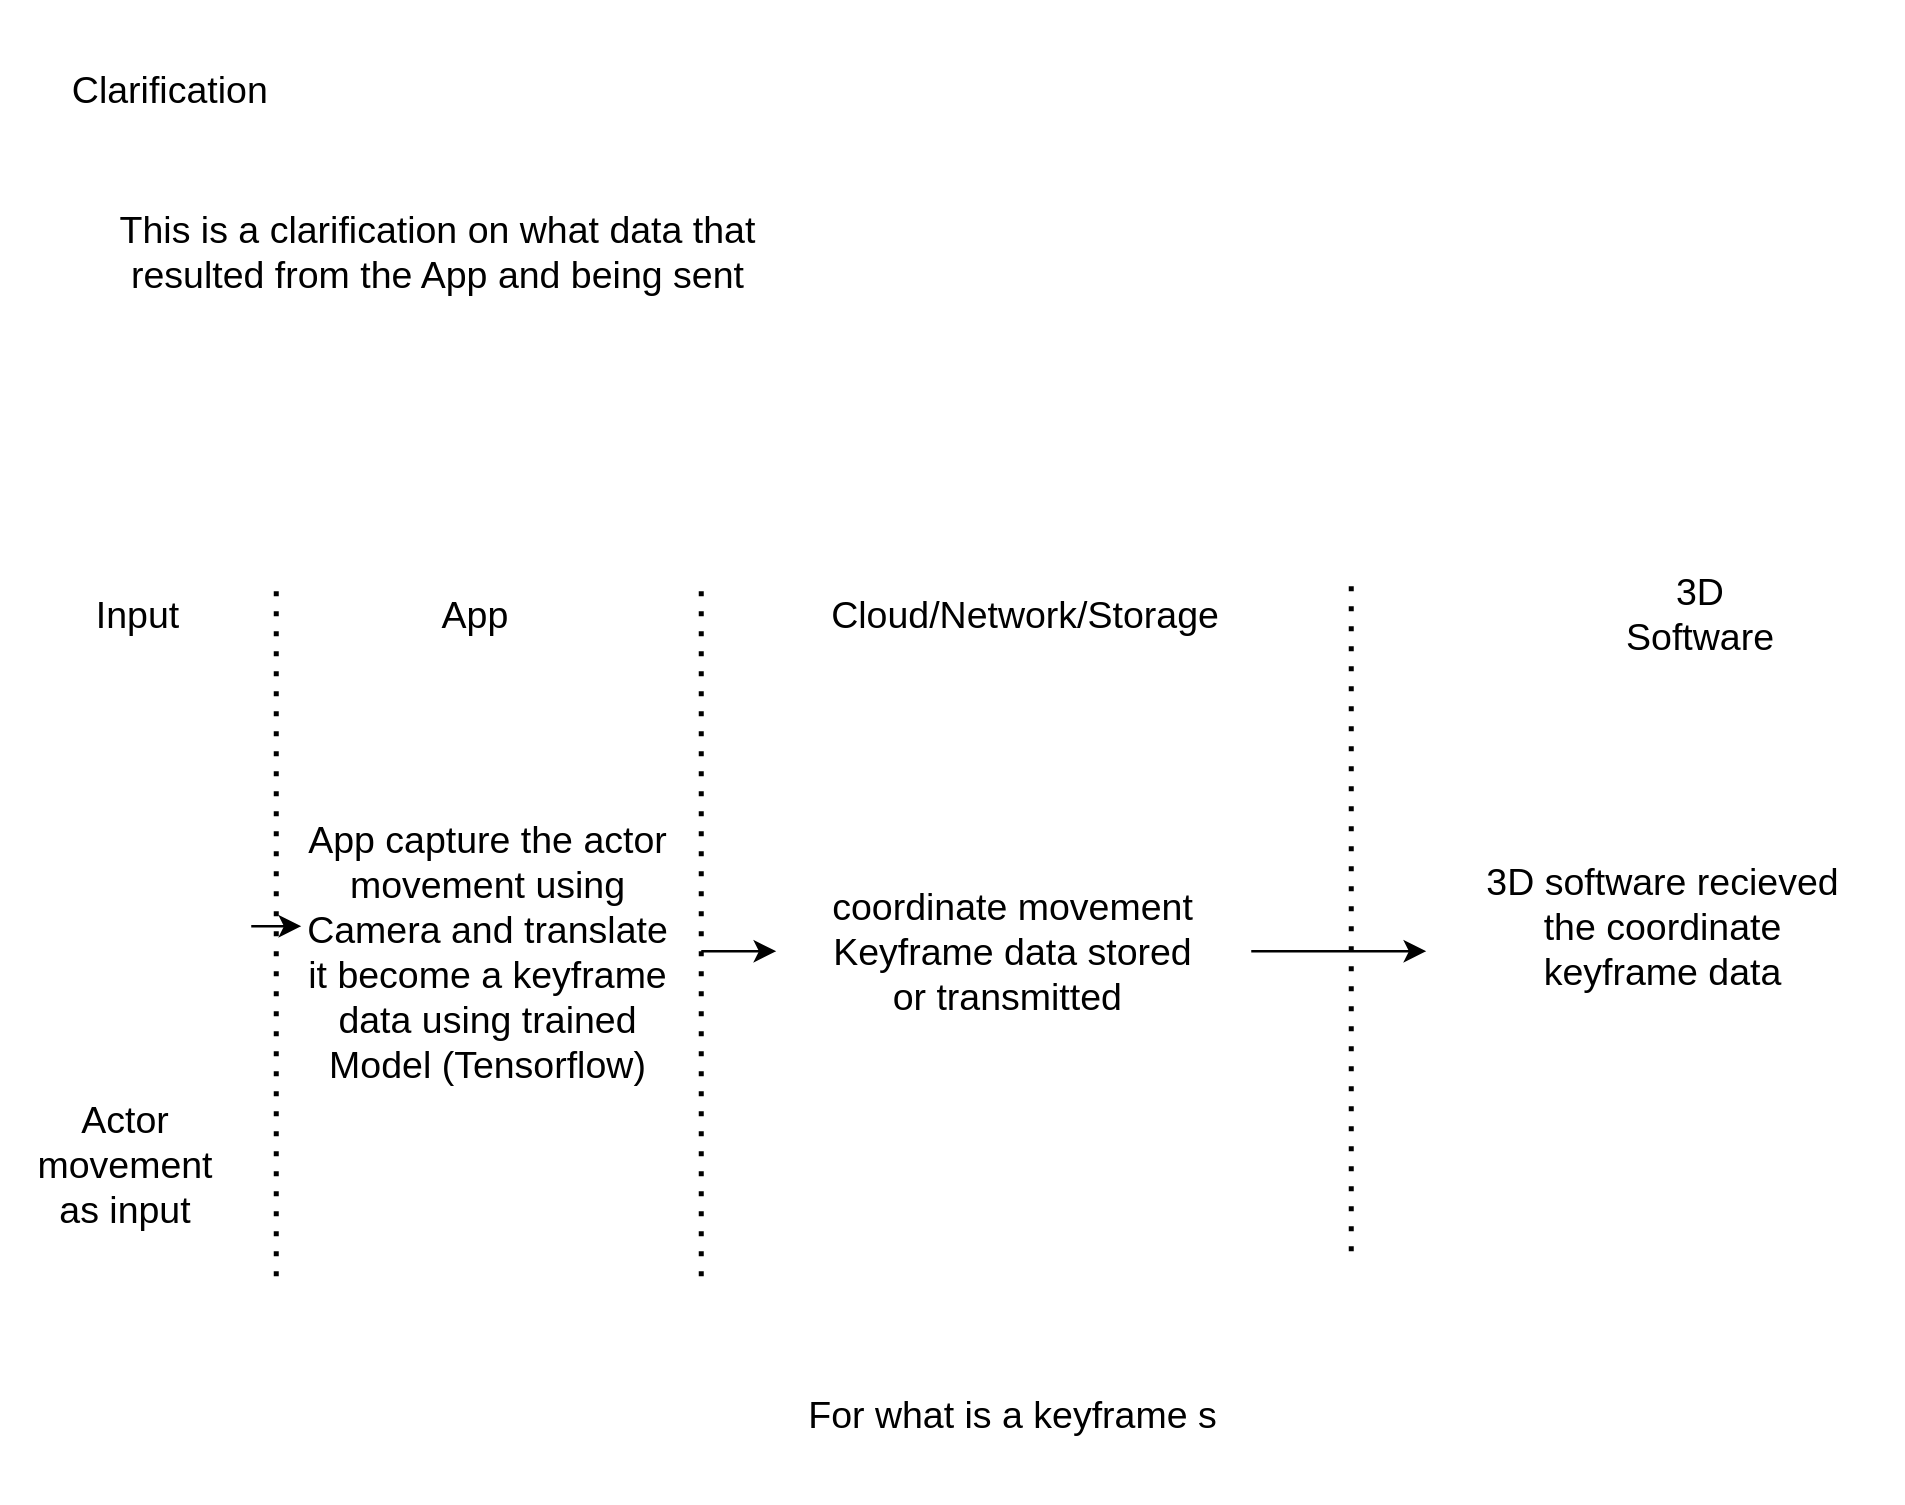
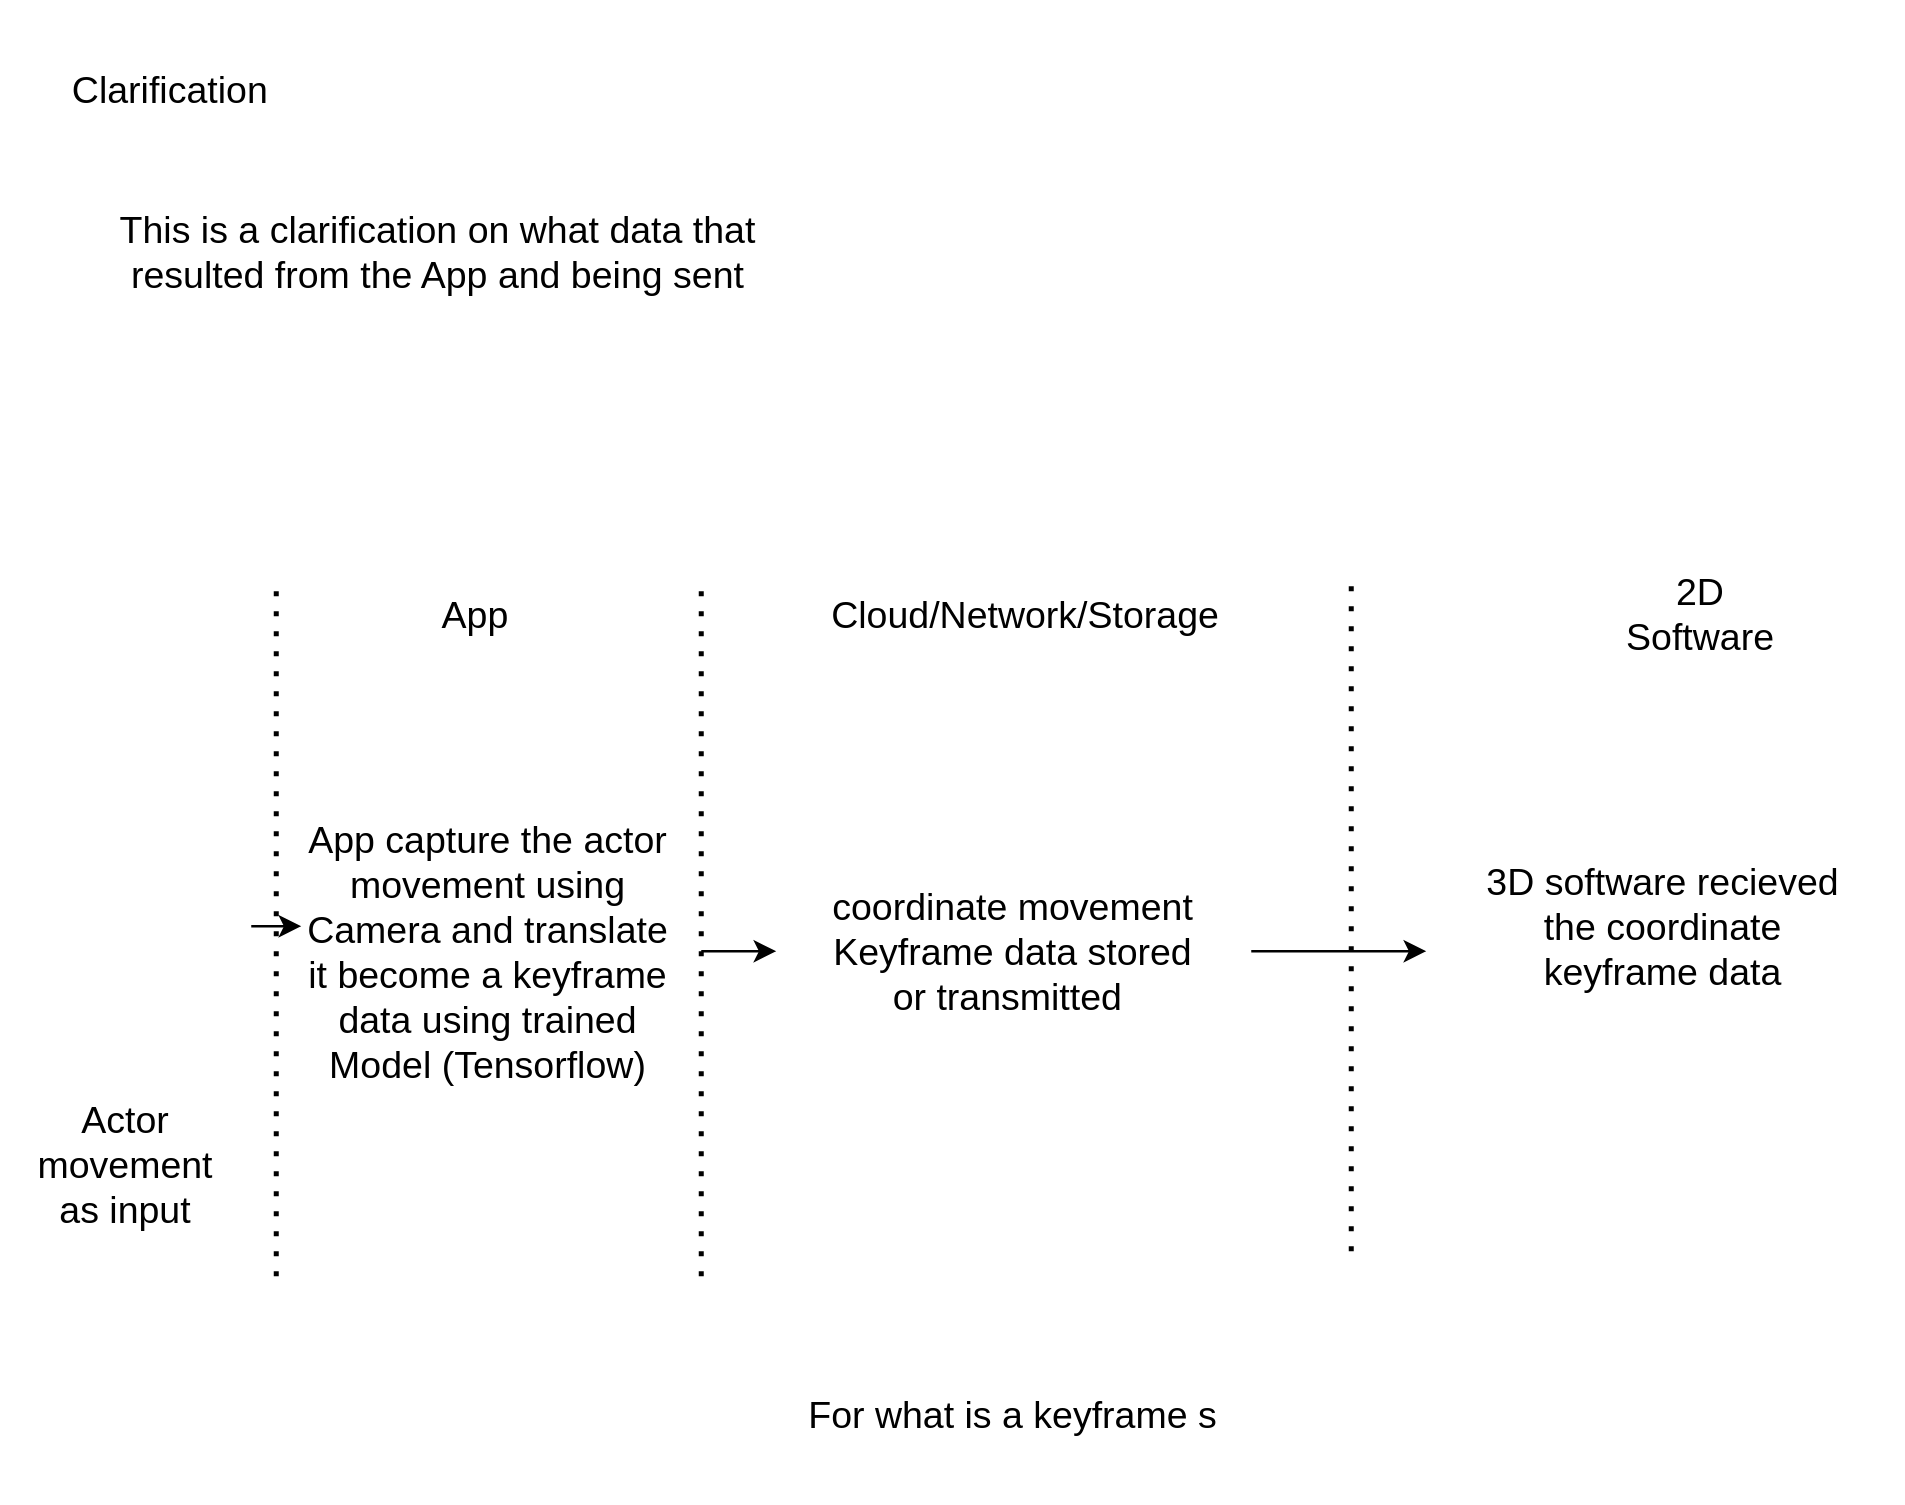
(139, 614) -> none
(1701, 614) -> (1701, 614)
